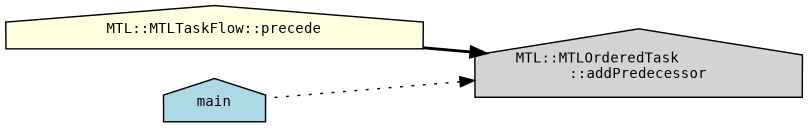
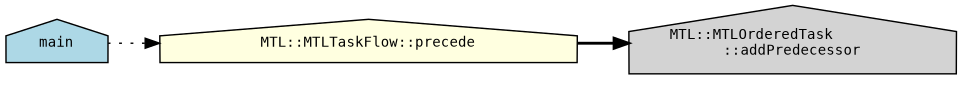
(363, 90) -> (126, 43)
